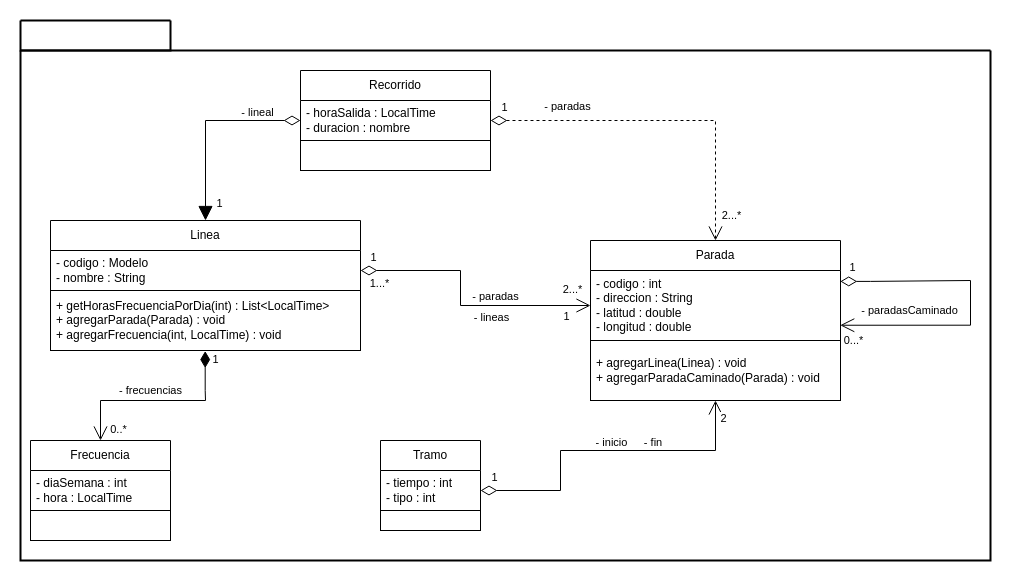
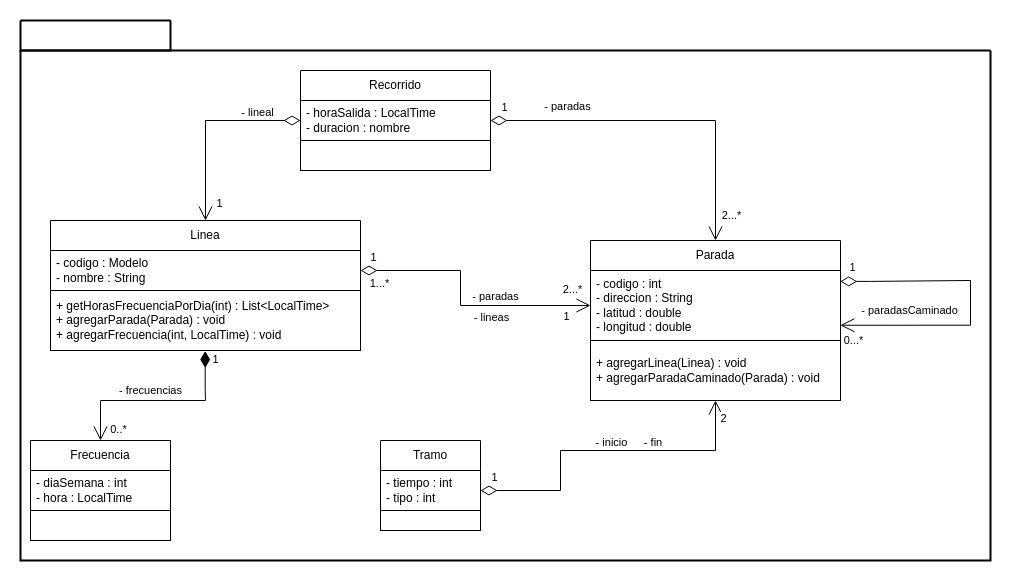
(668, 121) -> (668, 121)
(206, 205) -> (206, 210)
